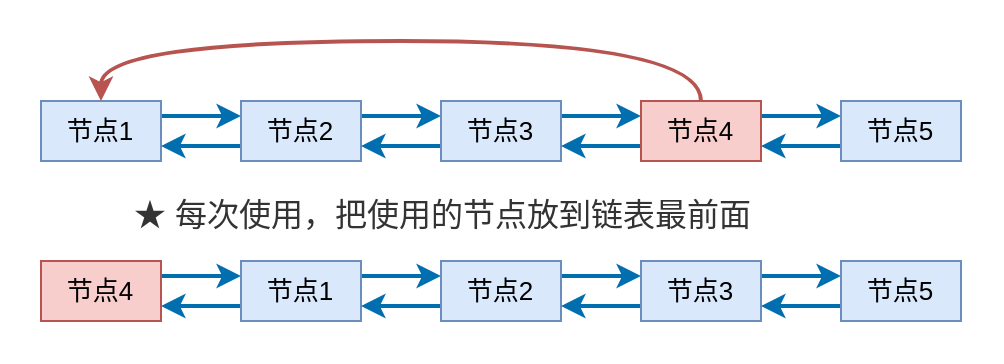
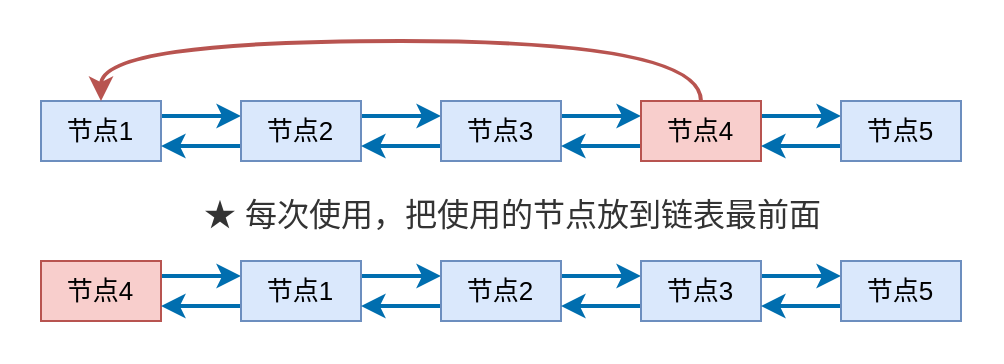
(451, 211) -> (521, 211)
